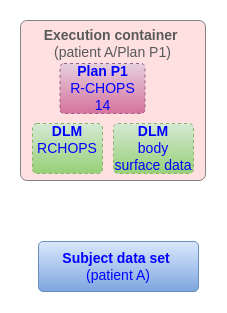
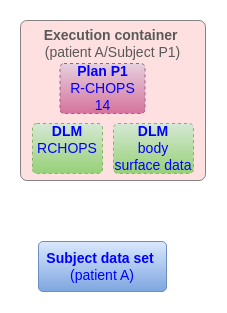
(113, 44) -> (113, 44)
(119, 267) -> (103, 267)
